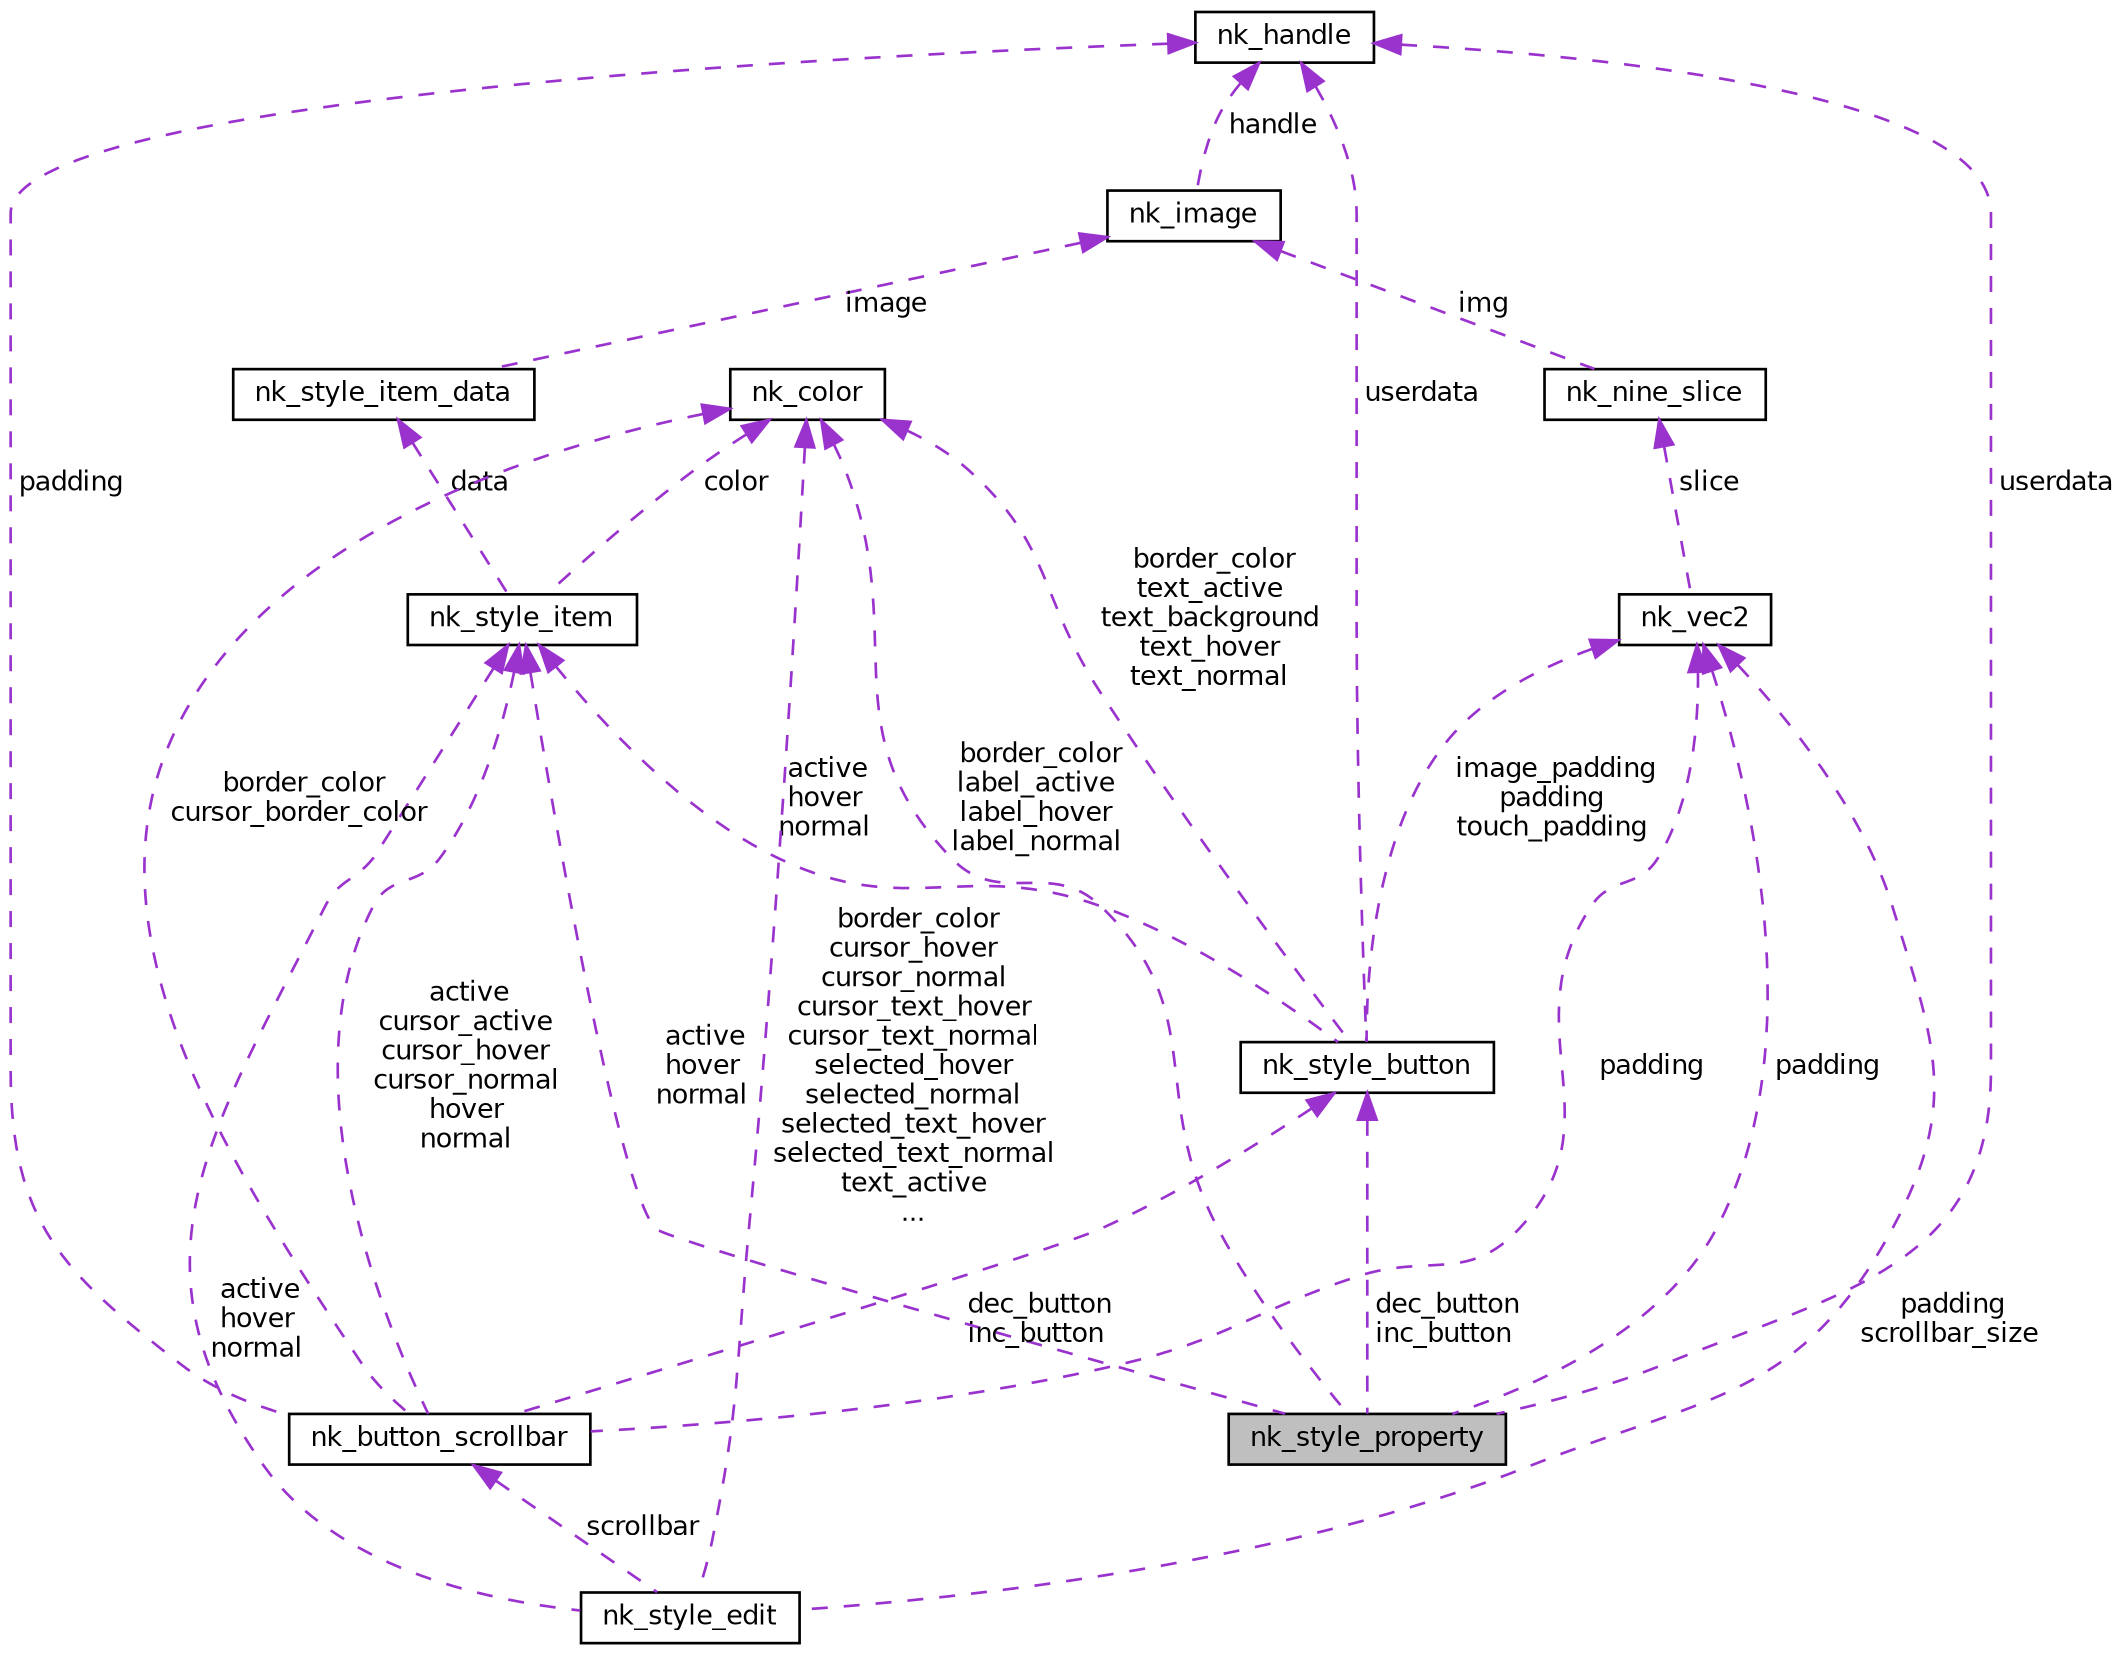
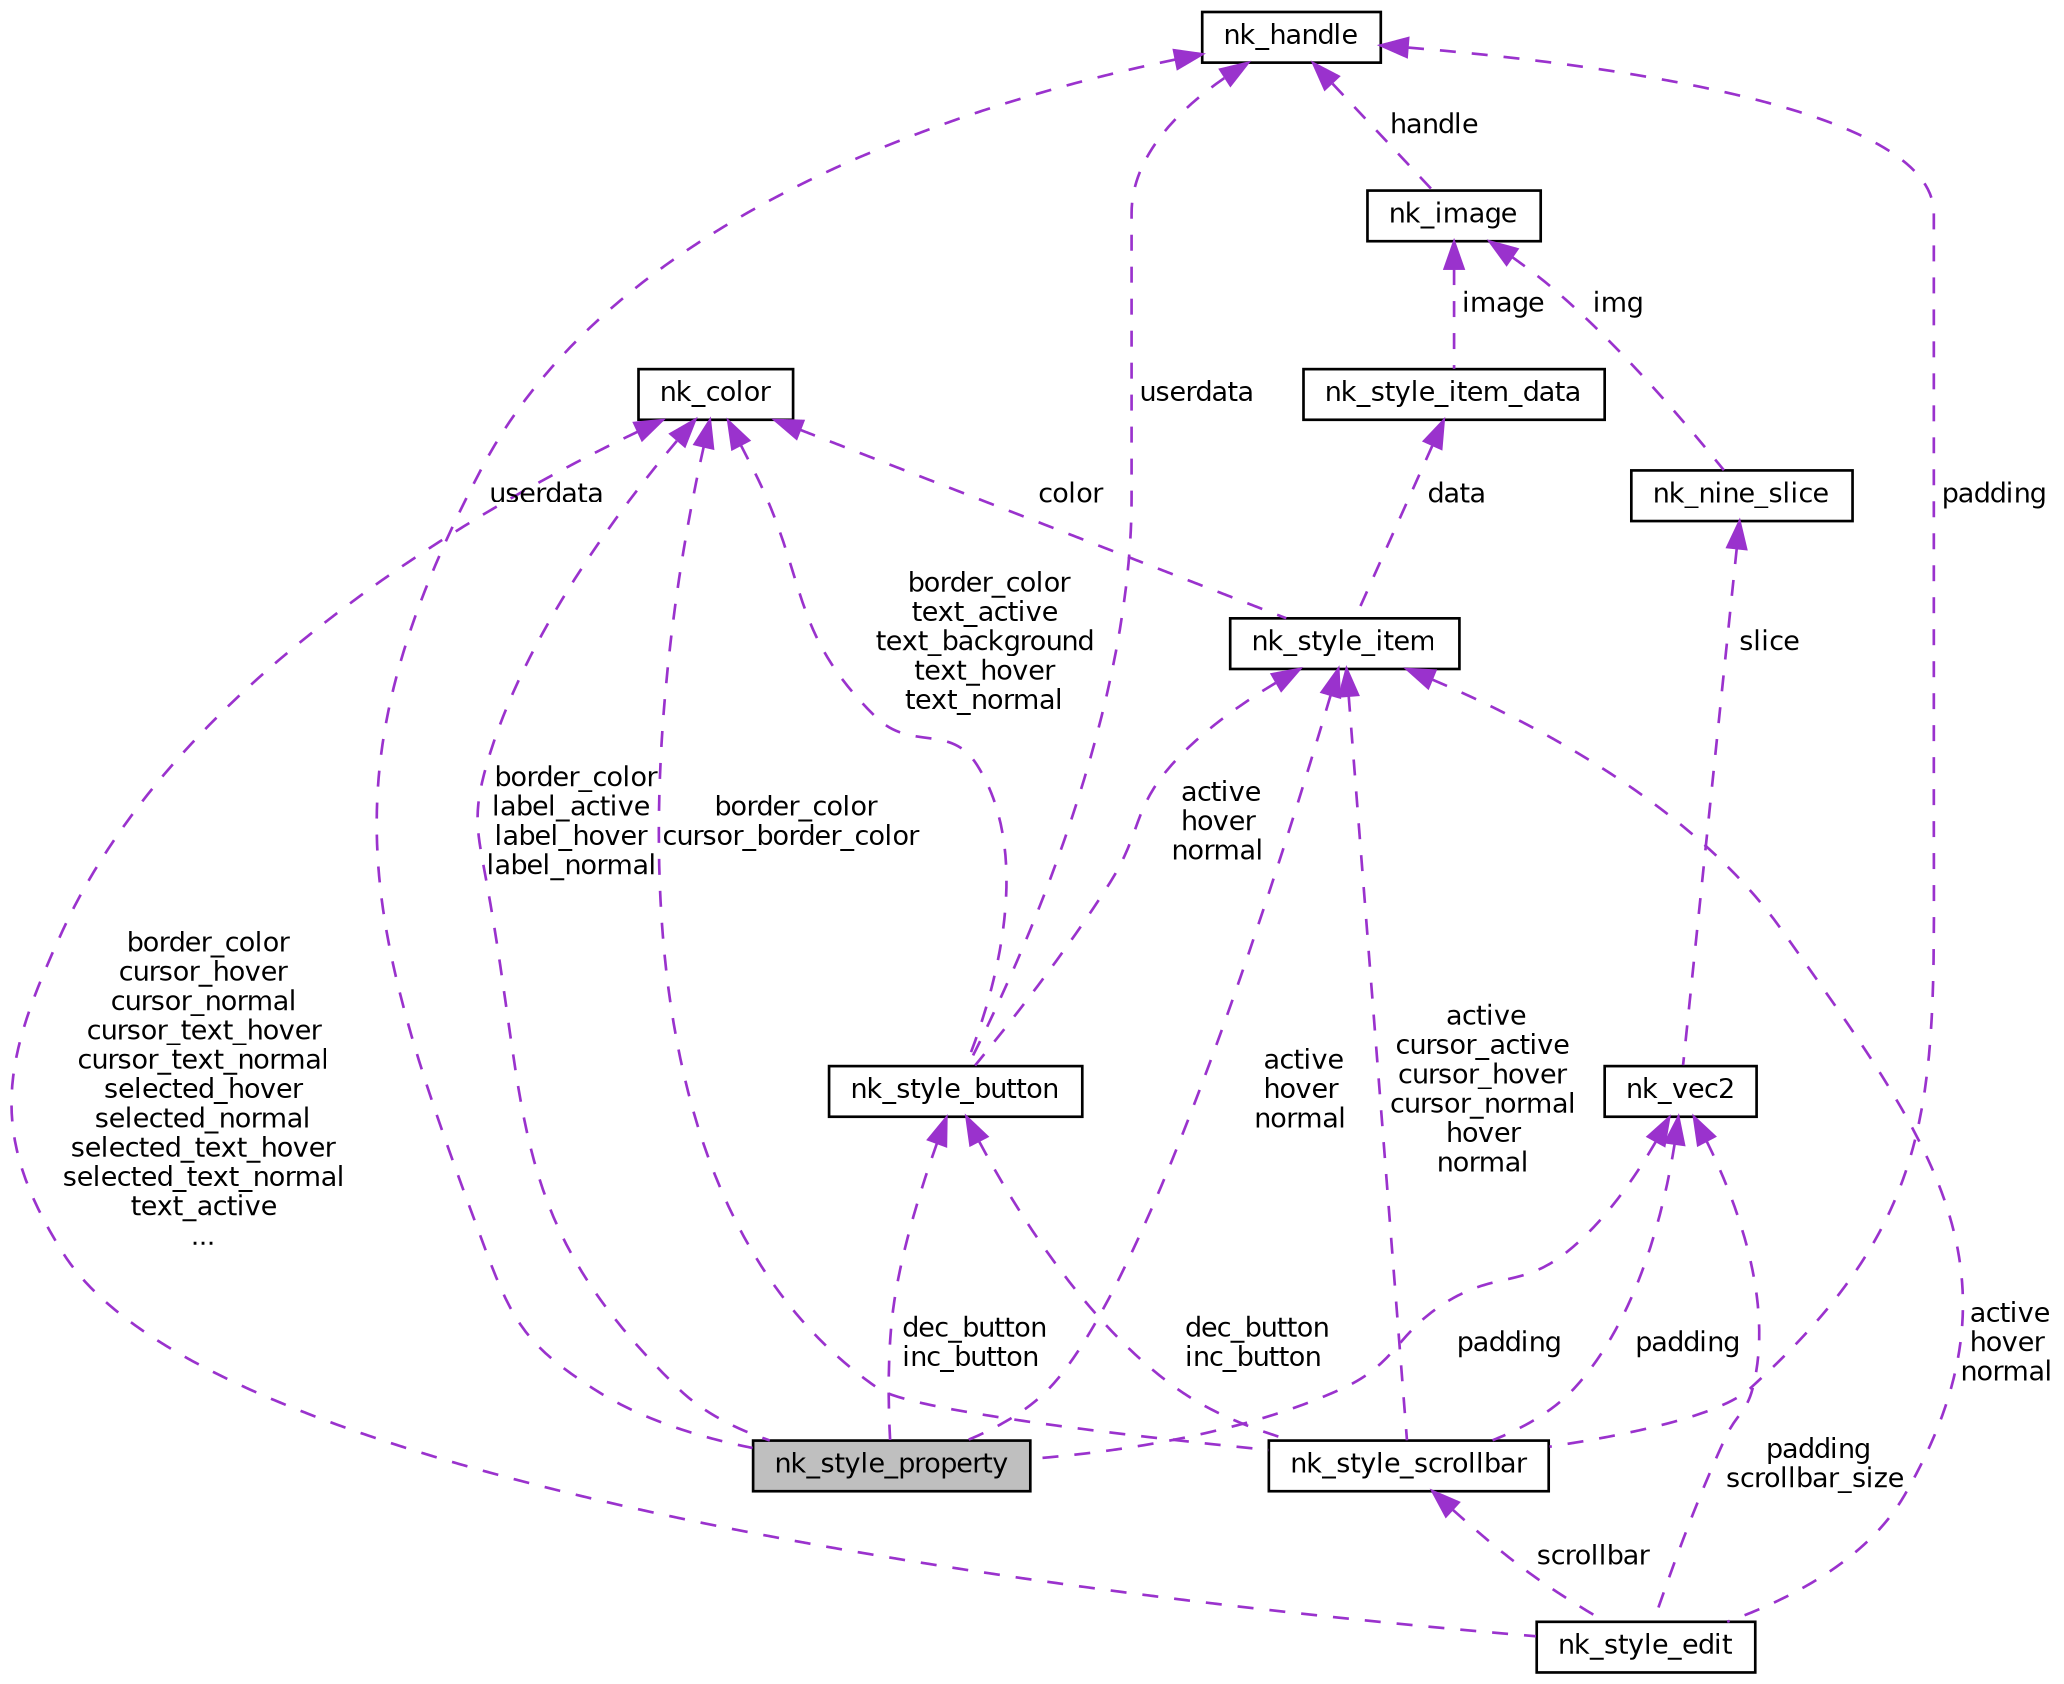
(1411, 802) -> none
(440, 1439) -> (1409, 1466)
